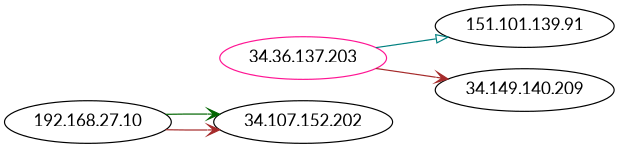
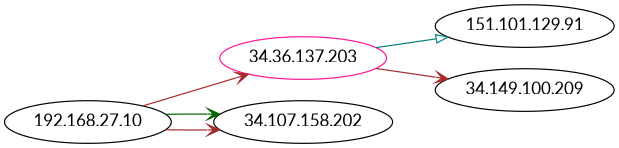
(525, 26) -> (525, 26)
(525, 90) -> (525, 90)
none -> (190, 92)
(303, 122) -> (303, 122)
